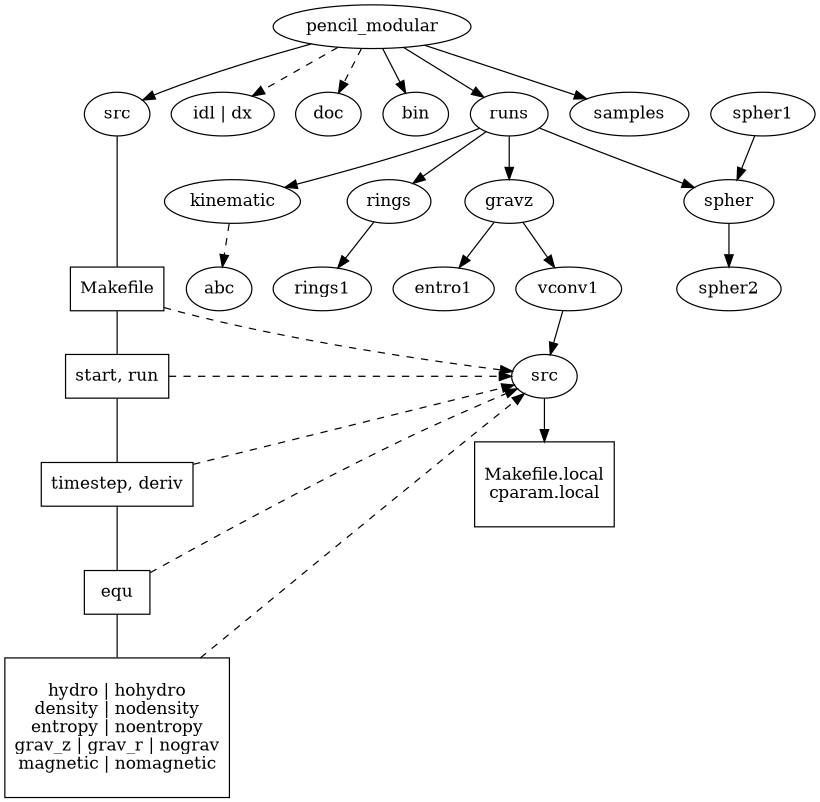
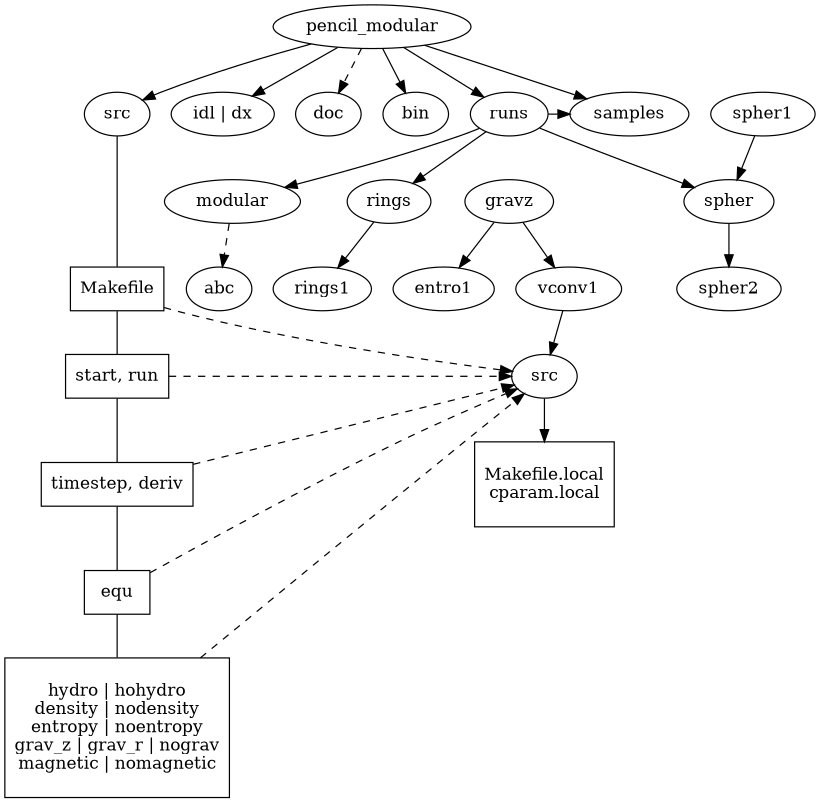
(300, 69) -> (300, 69)
(509, 152) -> (553, 114)
(232, 202) -> (232, 202)
